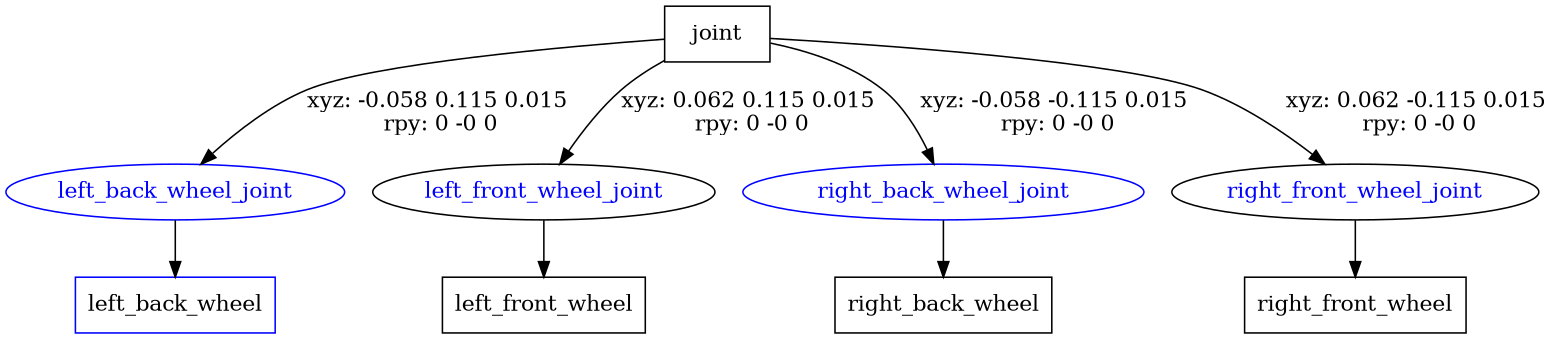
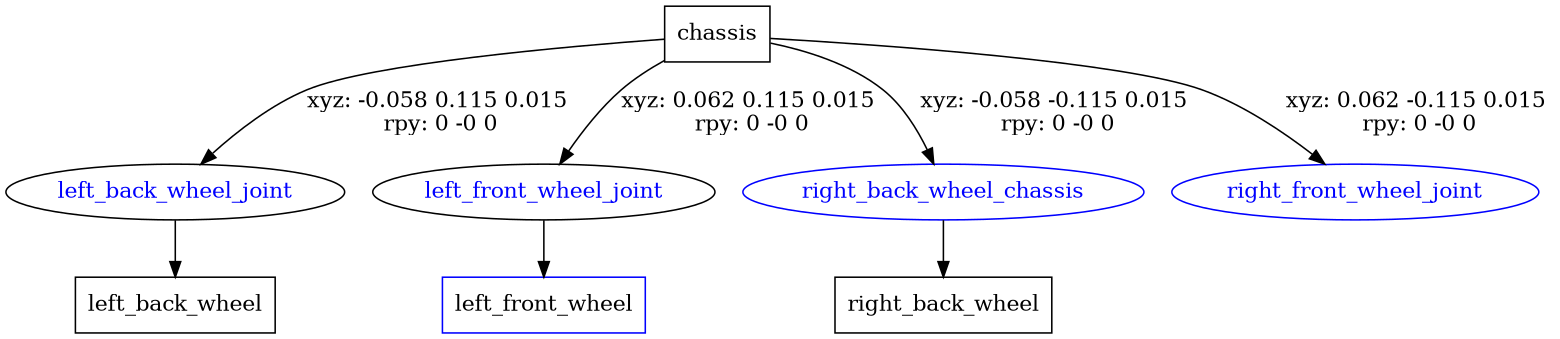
(717, 34) -> (717, 34)
(175, 192) -> (175, 192)
(943, 192) -> (943, 192)
(1355, 192) -> (1355, 192)
(175, 305) -> (175, 305)
(544, 305) -> (544, 305)
(1355, 305) -> none
